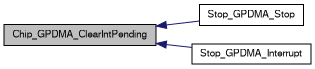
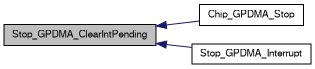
(252, 15) -> (252, 15)
(80, 35) -> (80, 35)
